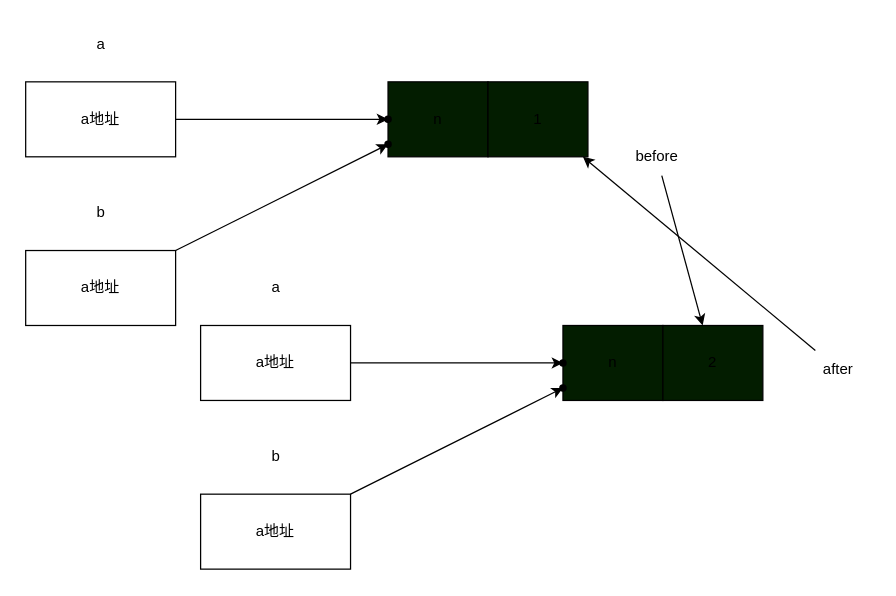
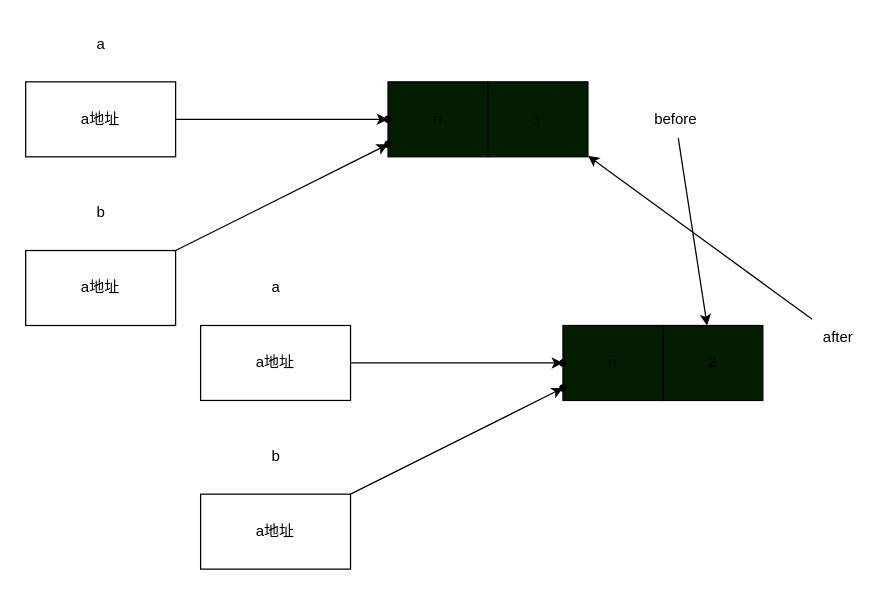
(657, 157) -> (676, 119)
(838, 369) -> (838, 338)
